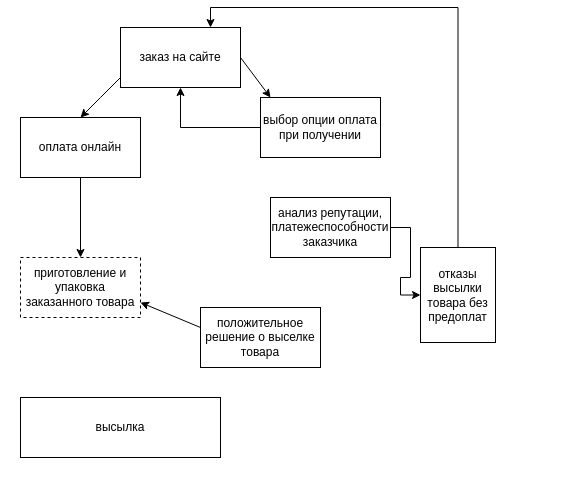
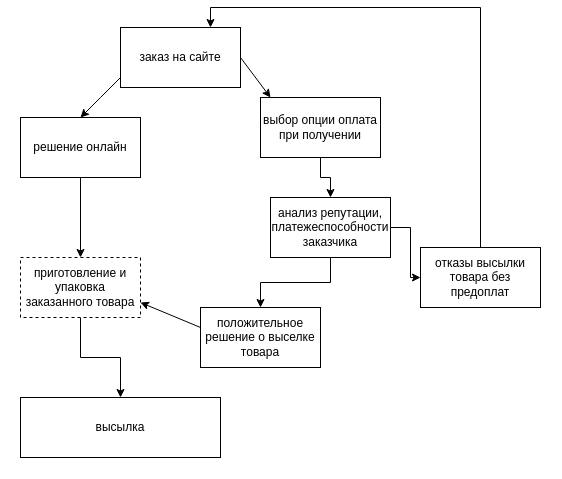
(205, 128) -> (322, 178)
(81, 148) -> (81, 148)
none -> (300, 283)
(458, 295) -> (481, 278)
none -> (97, 358)
